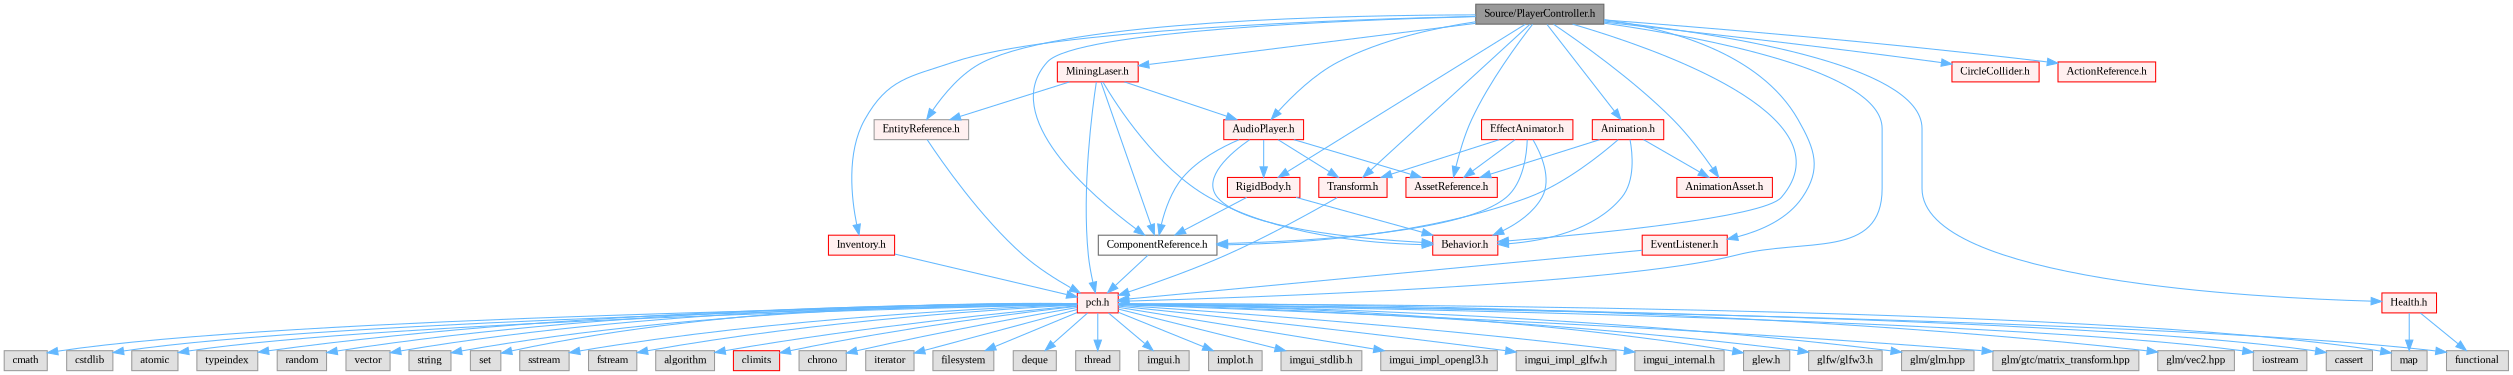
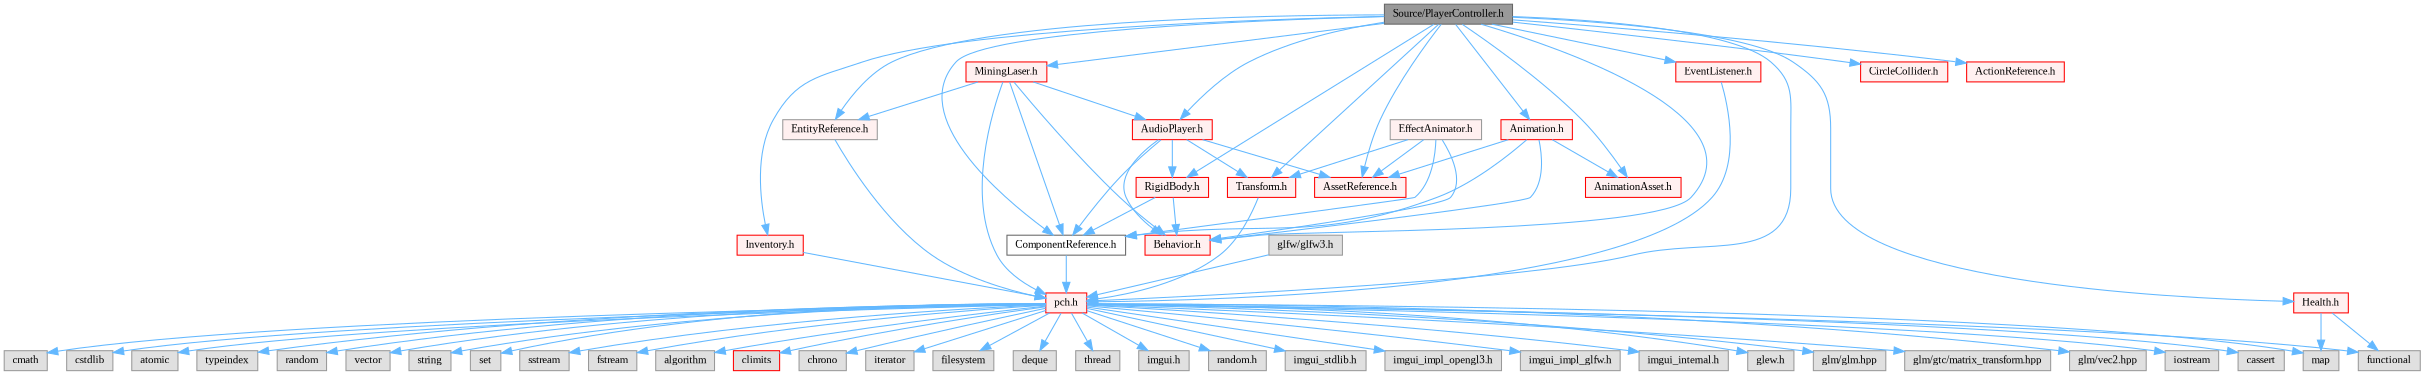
(1527, 130) -> (1436, 130)
(1459, 320) -> (1213, 268)
(1235, 361) -> (1237, 361)
